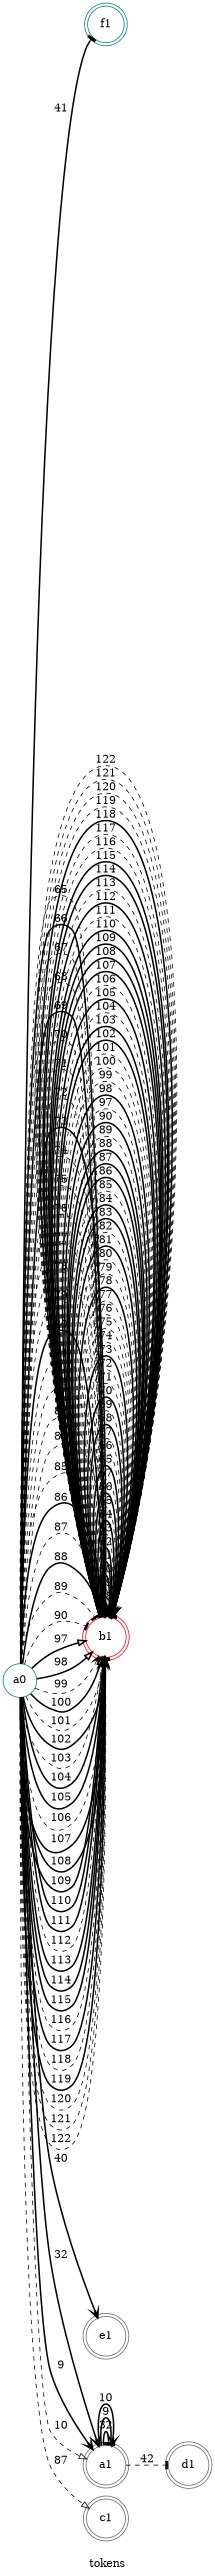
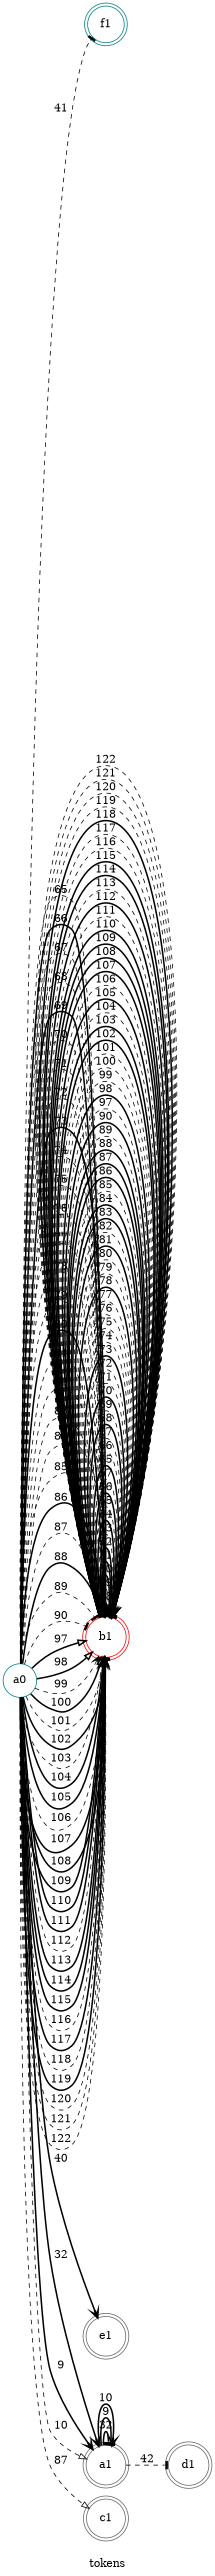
(31, 850) -> (31, 850)
